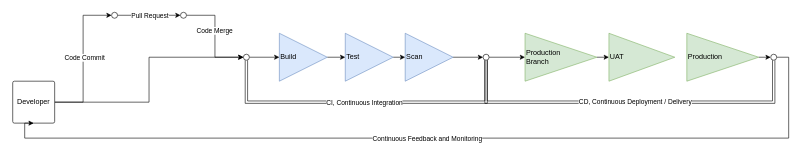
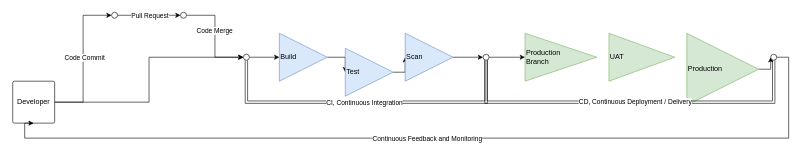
(369, 57) -> (369, 72)
(603, 57) -> none
(723, 57) -> (723, 69)
